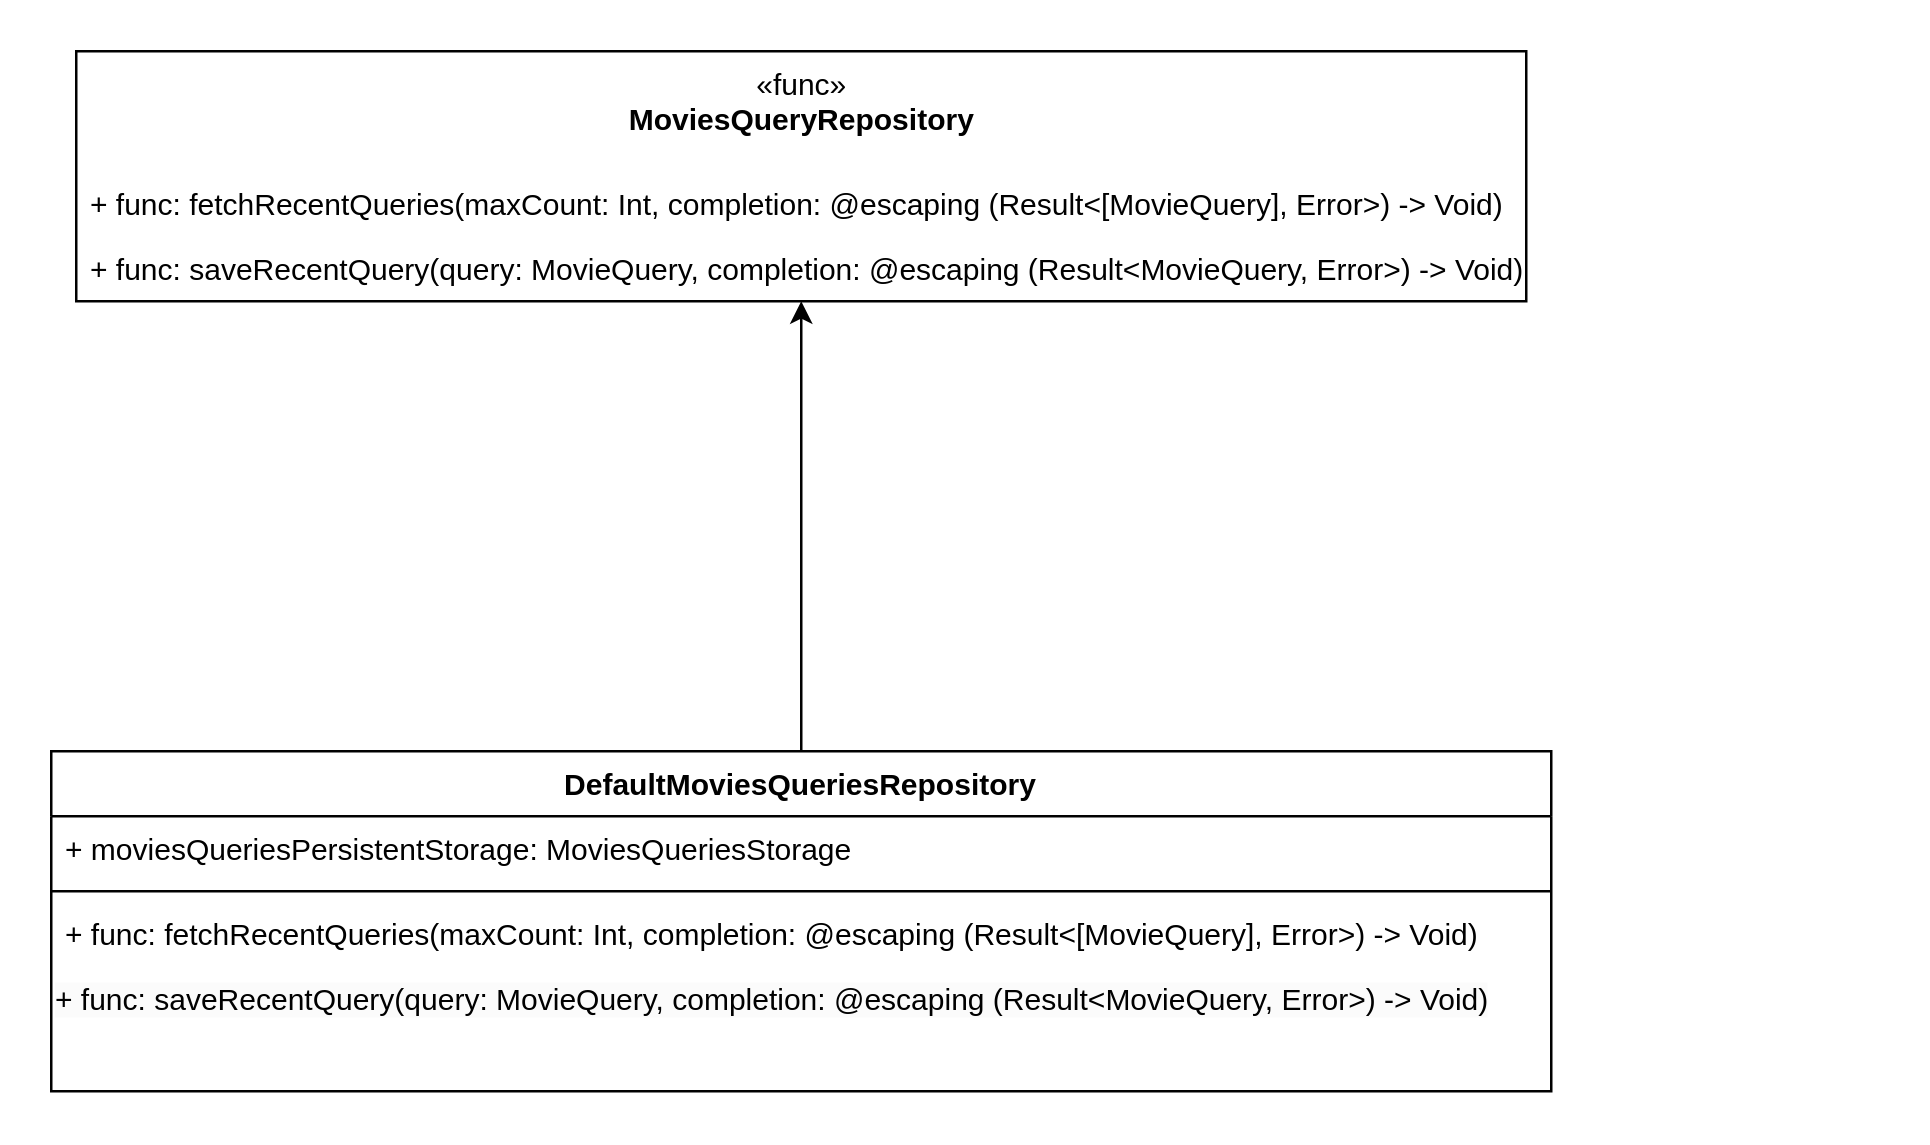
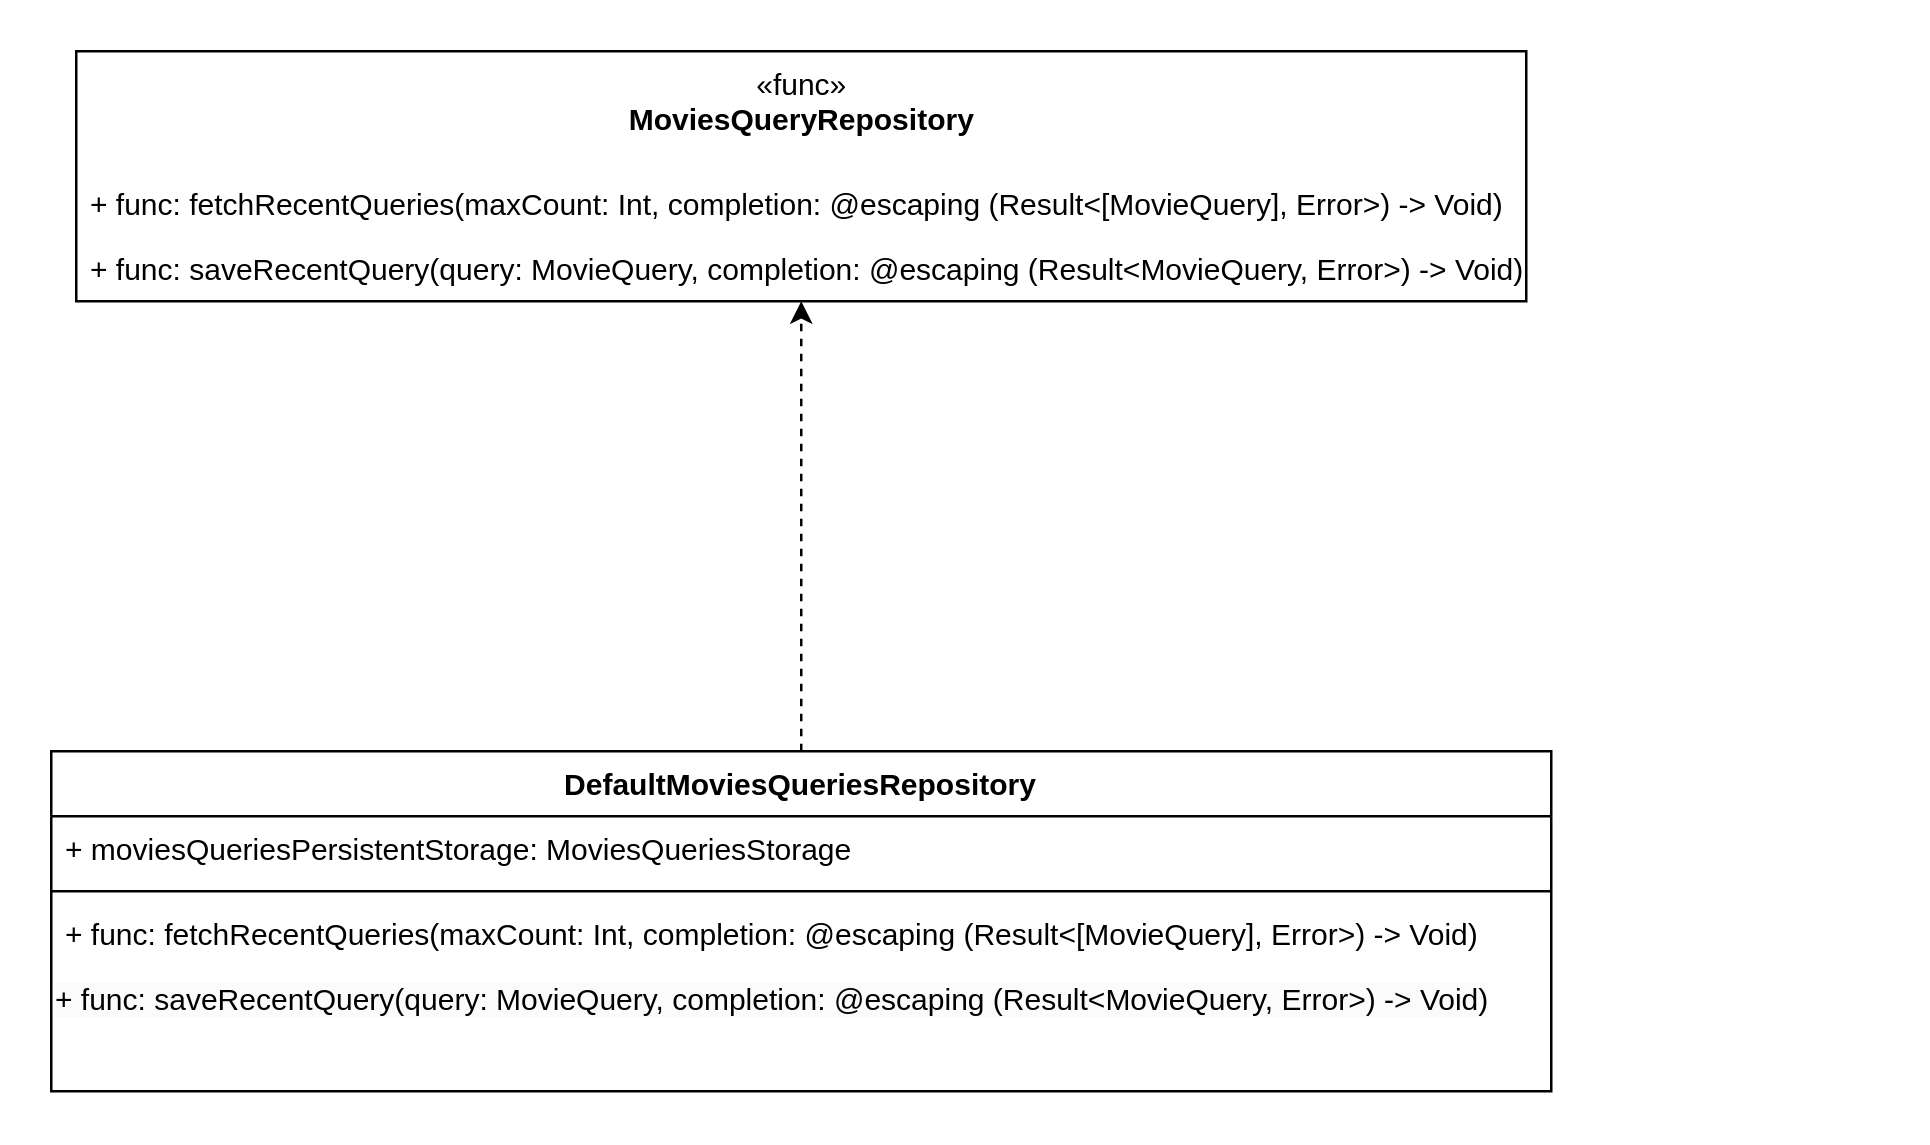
(801, 531) -> (801, 531)
